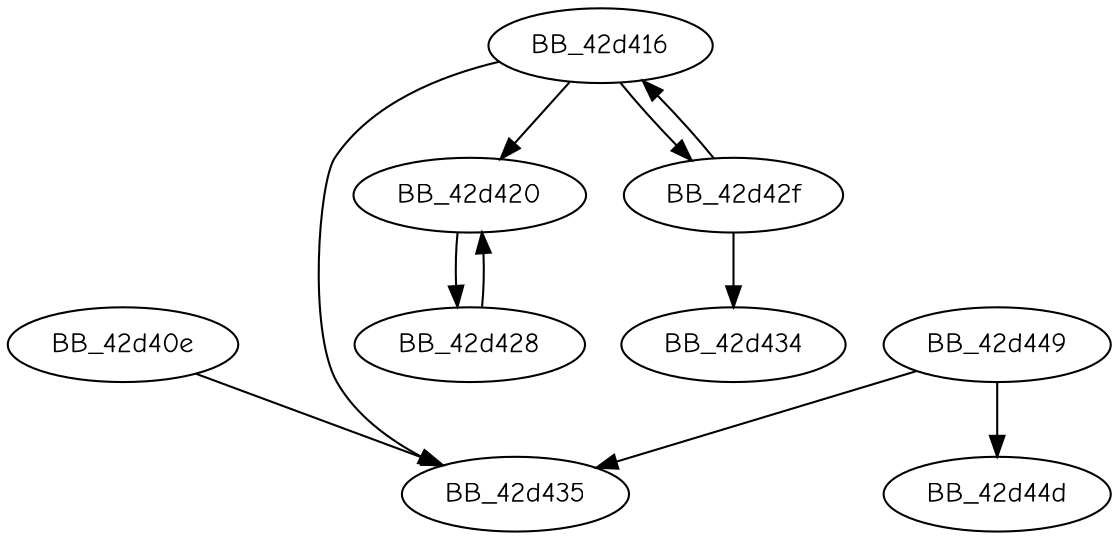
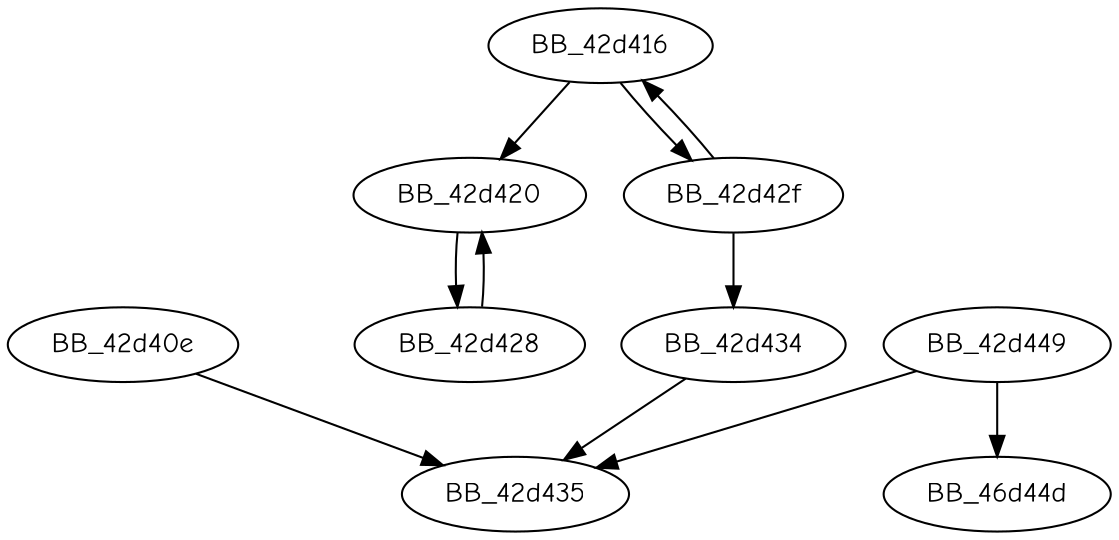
(320, 230) -> (634, 413)
(997, 494) -> (997, 494)
